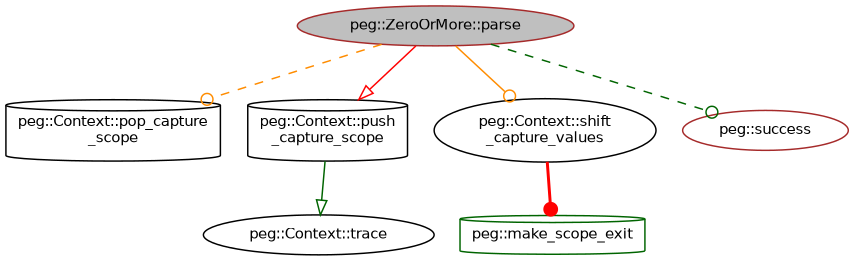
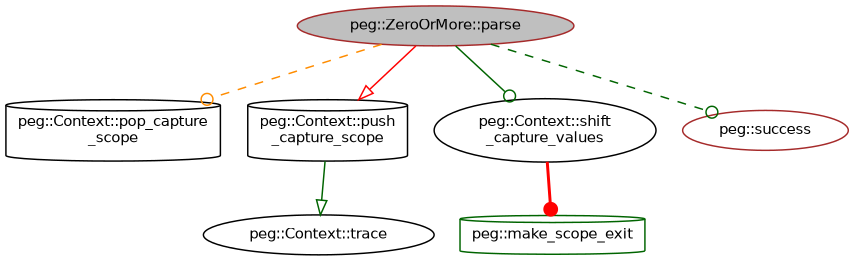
(480, 69) -> (480, 69)
